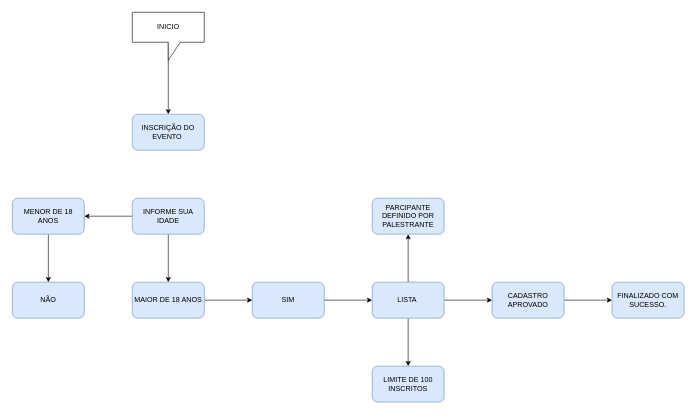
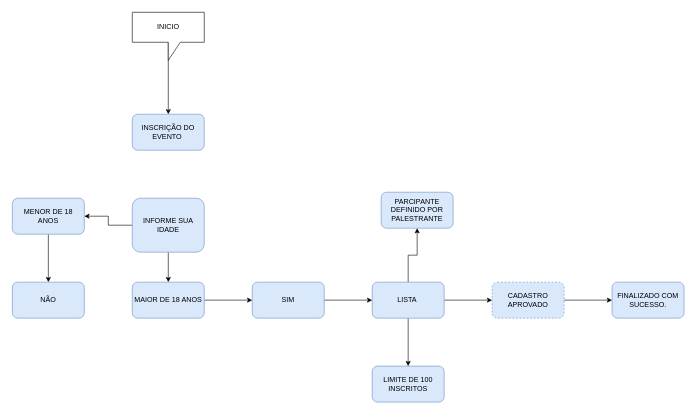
(168, 216) -> (168, 225)
(408, 216) -> (417, 210)
(528, 300) -> (528, 300)
